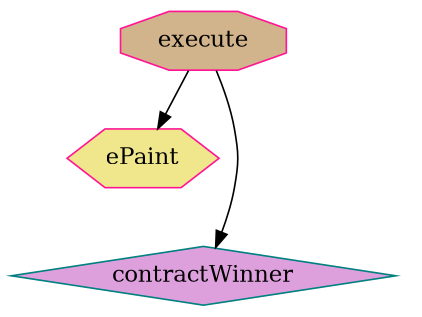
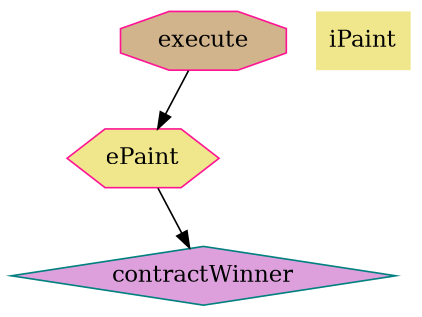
none -> (363, 41)
(237, 151) -> (170, 211)
